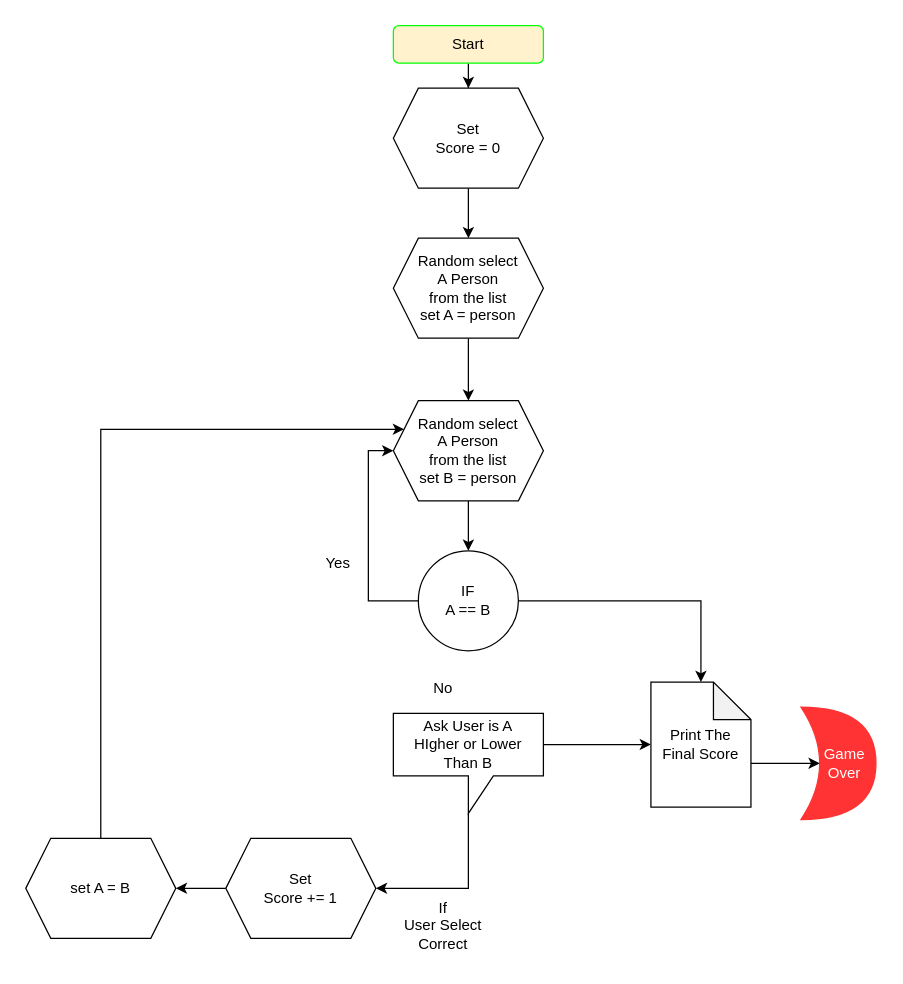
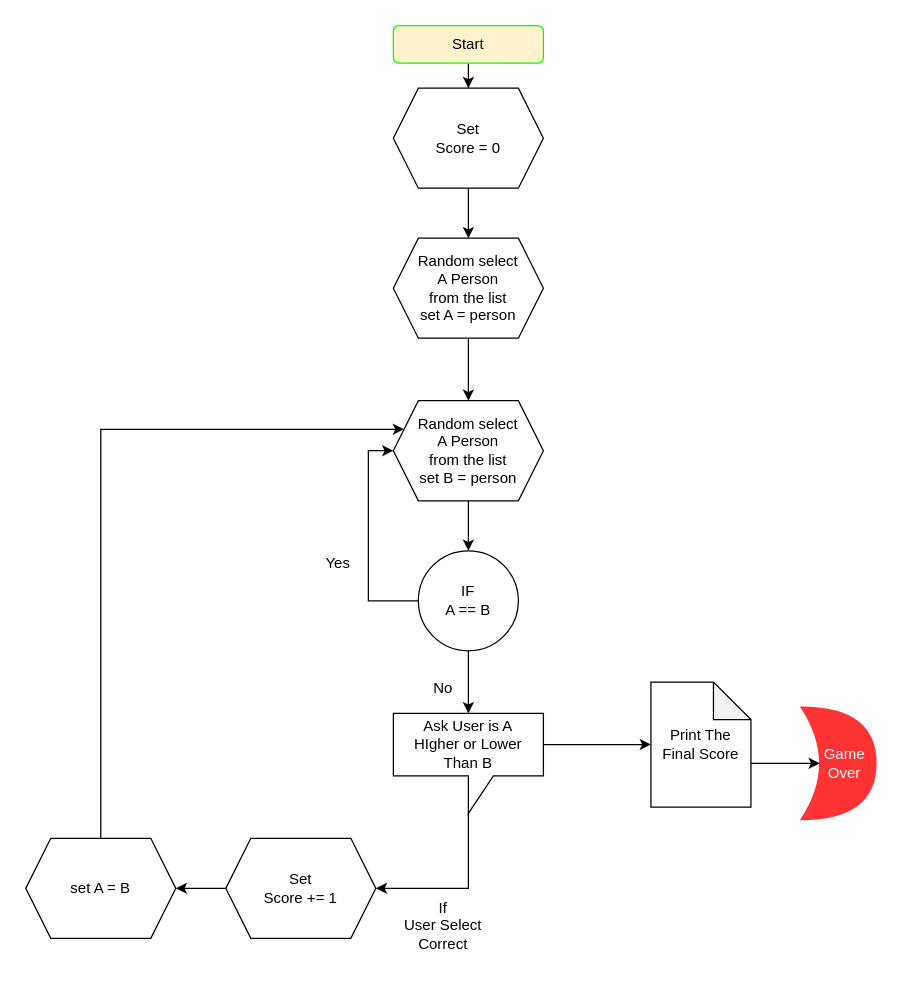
(645, 601) -> (468, 678)
